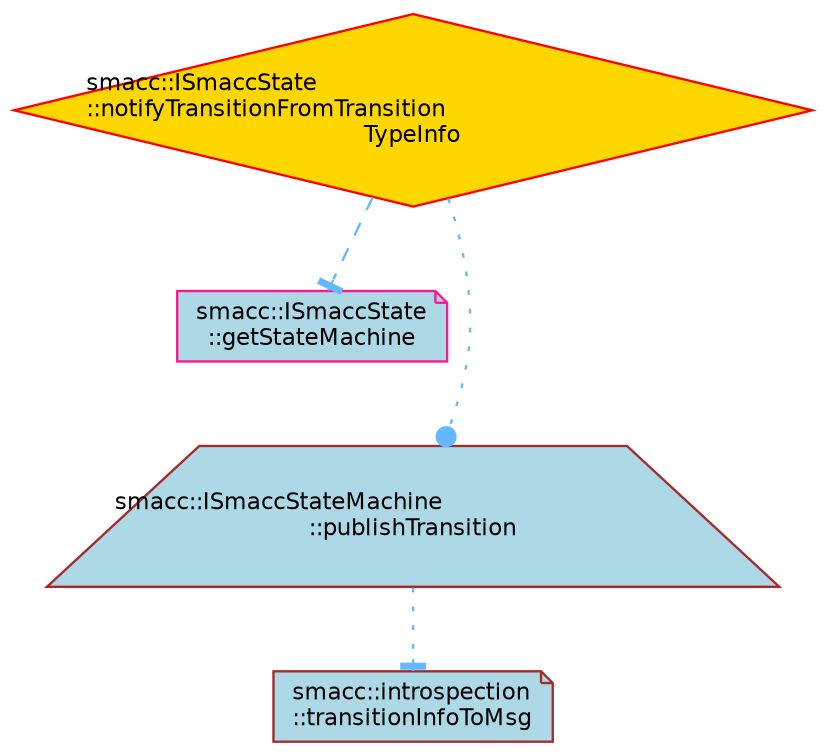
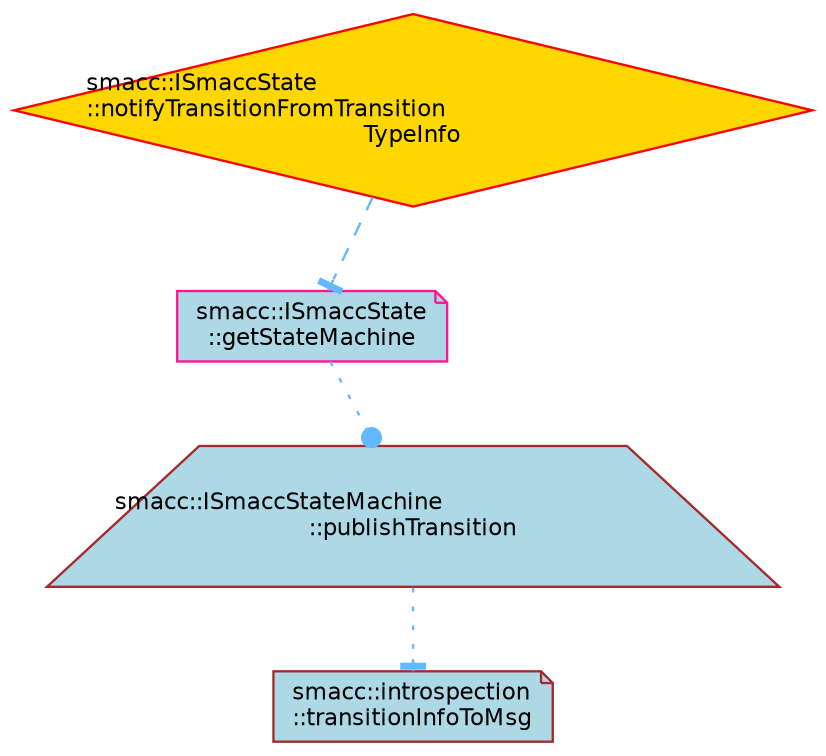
(470, 313) -> (348, 395)
